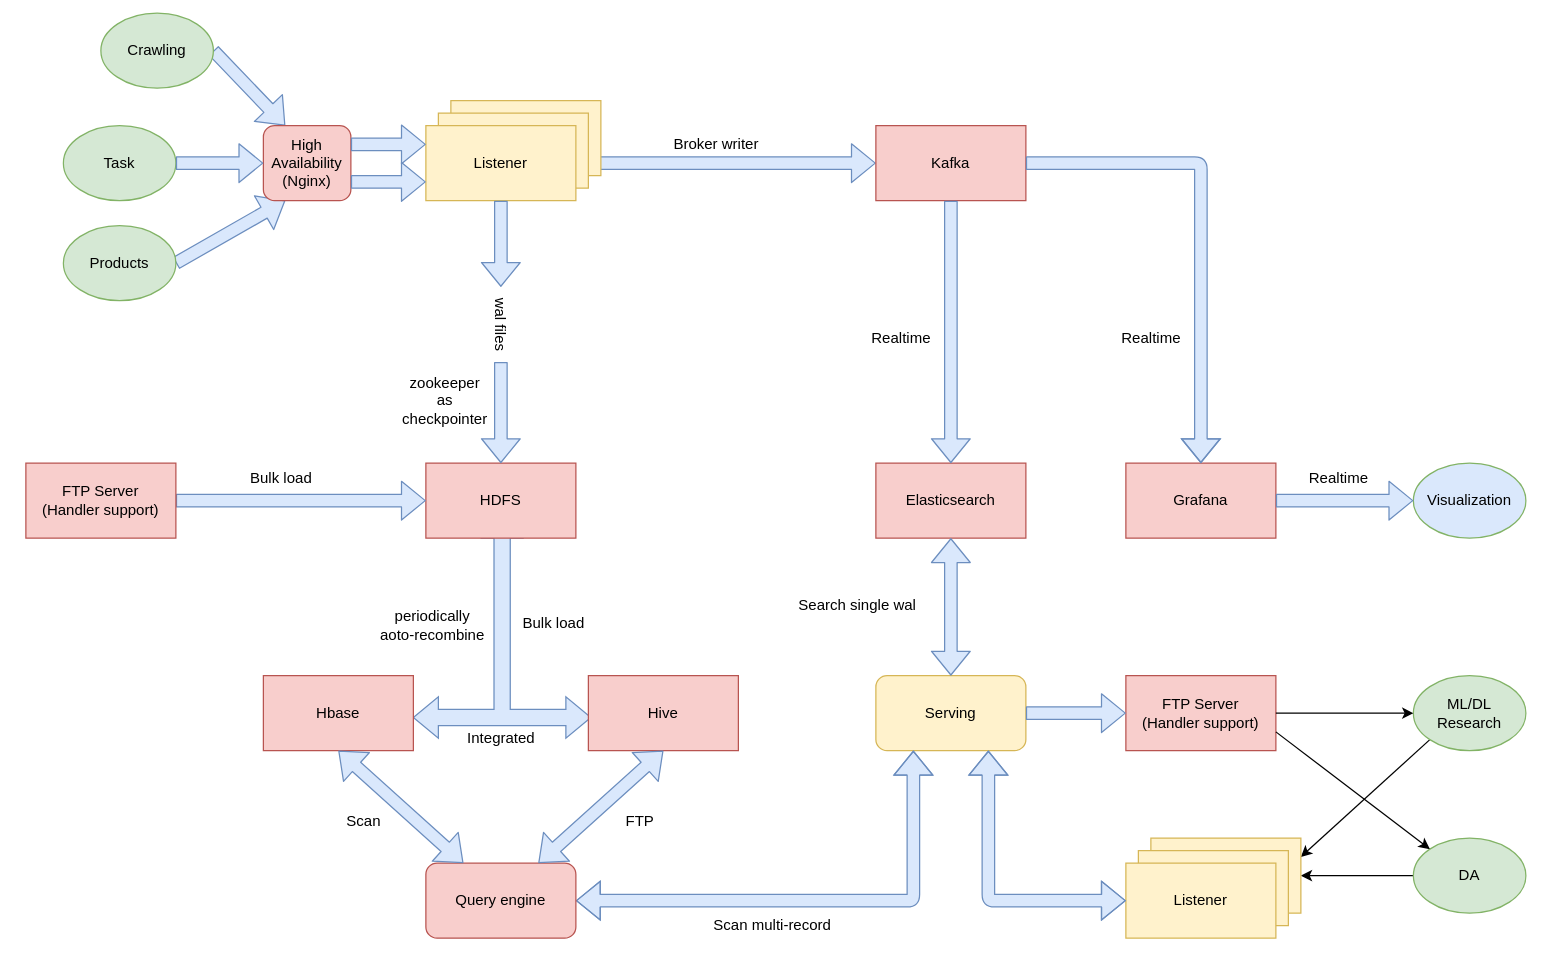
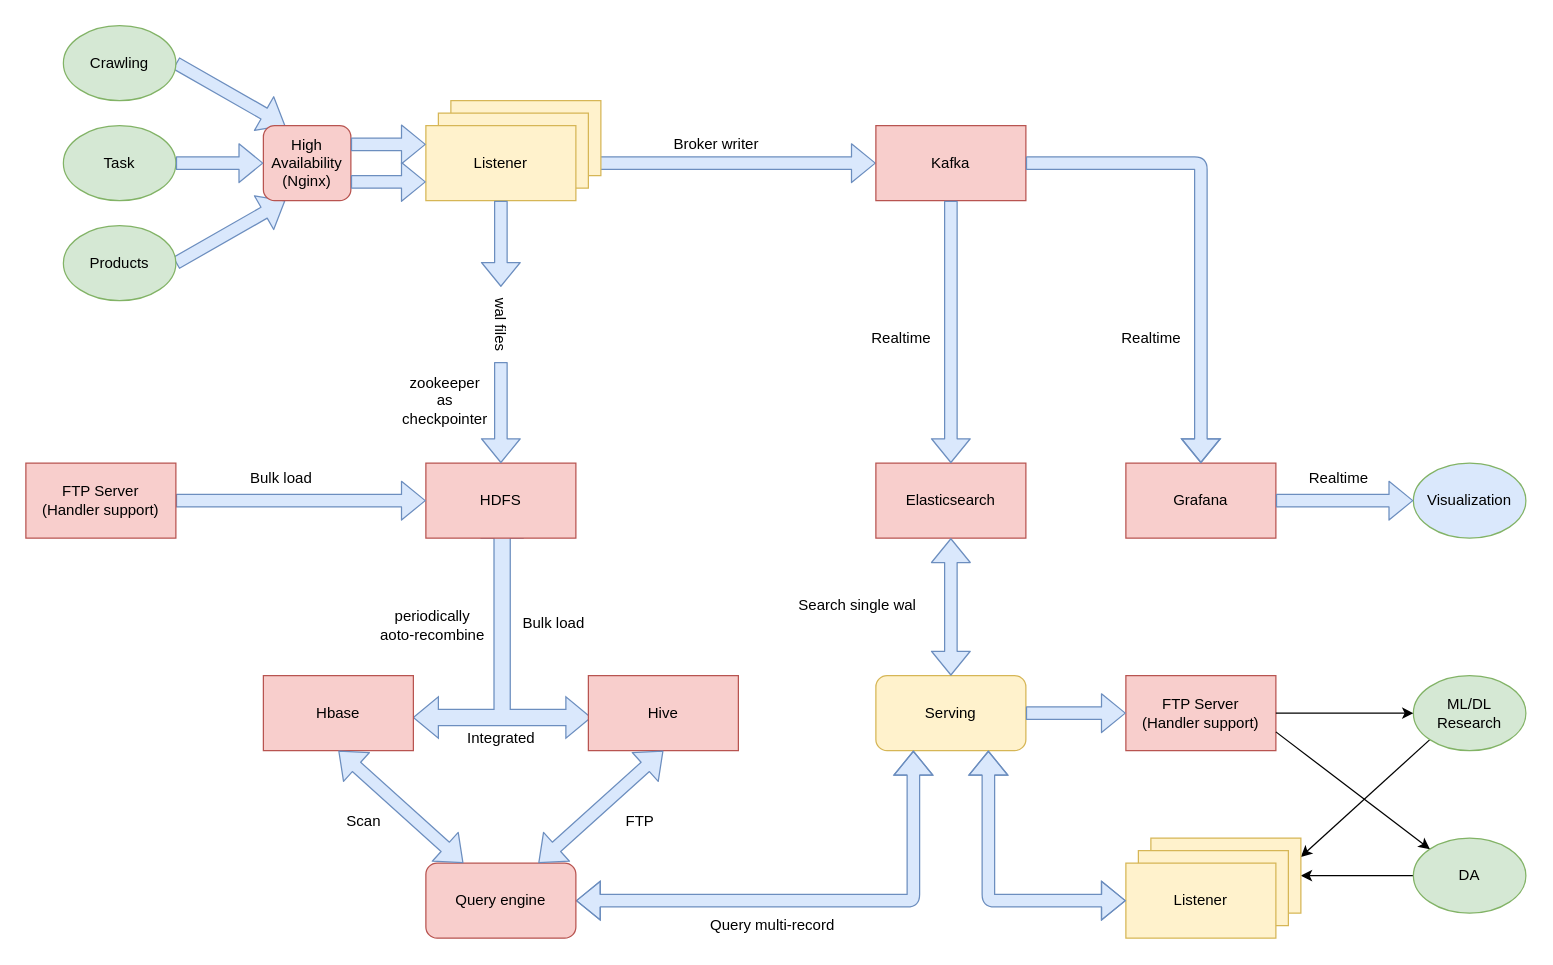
(157, 51) -> (119, 63)
(773, 926) -> (773, 926)
